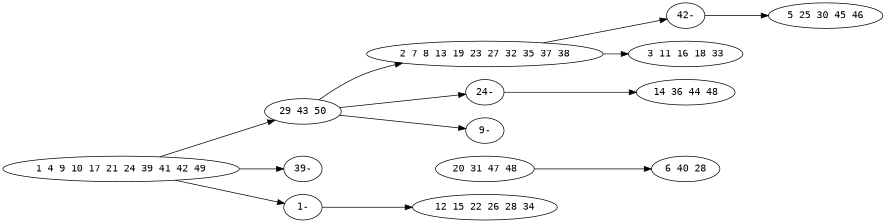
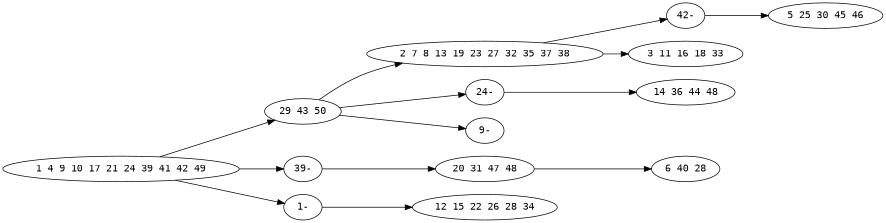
none -> (375, 169)
